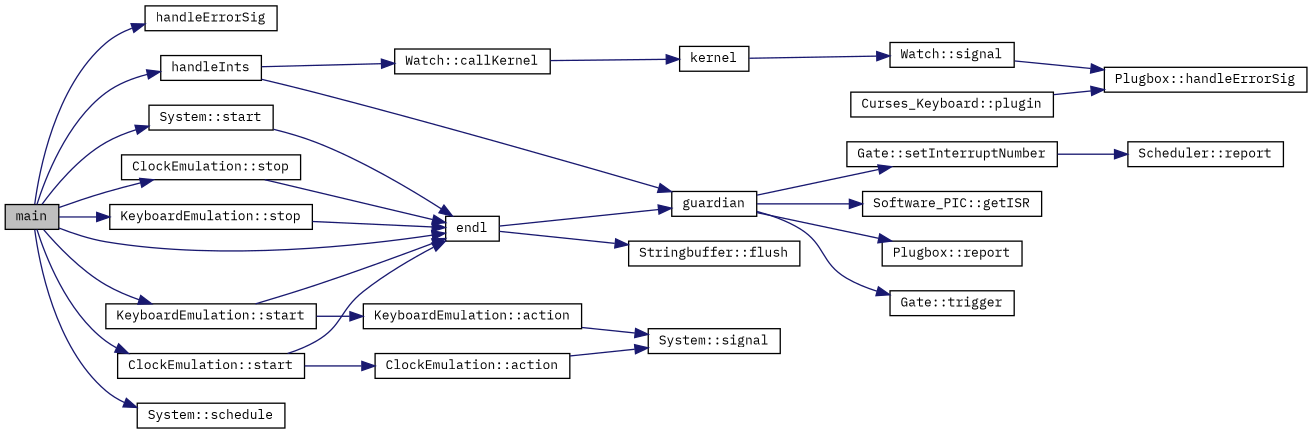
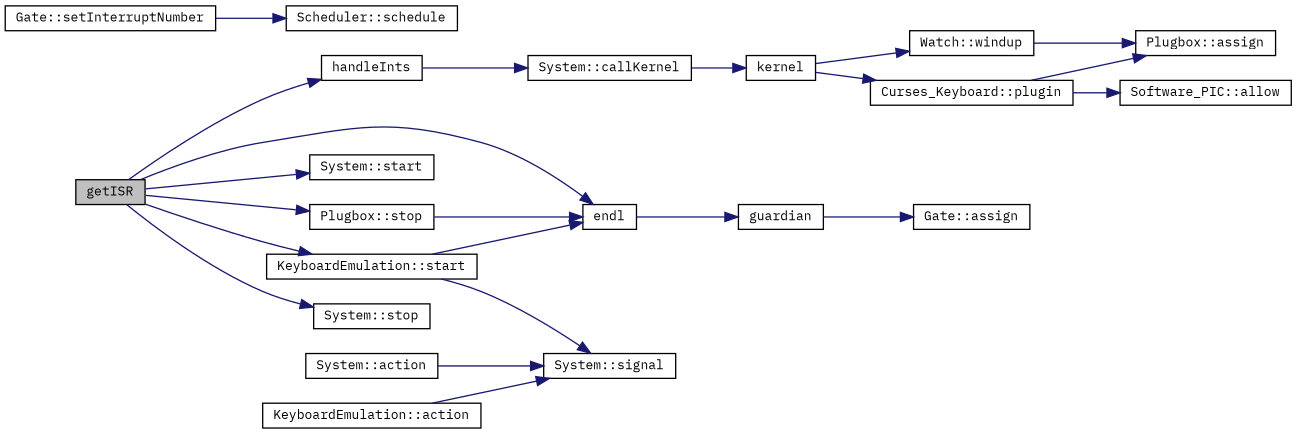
(211, 18) -> none
(952, 55) -> (972, 43)
(472, 61) -> (610, 68)
none -> (839, 76)
(1206, 80) -> (1206, 43)
none -> (1206, 93)
(461, 132) -> none
(1206, 154) -> (372, 18)
(361, 162) -> none
(211, 167) -> none
(818, 182) -> none
(952, 204) -> none
(32, 217) -> (110, 192)
(211, 217) -> (372, 217)
(714, 254) -> none
(952, 254) -> none
(952, 303) -> (972, 217)
(331, 316) -> (513, 306)
(211, 366) -> none
(472, 366) -> (372, 366)
(211, 416) -> (372, 316)
